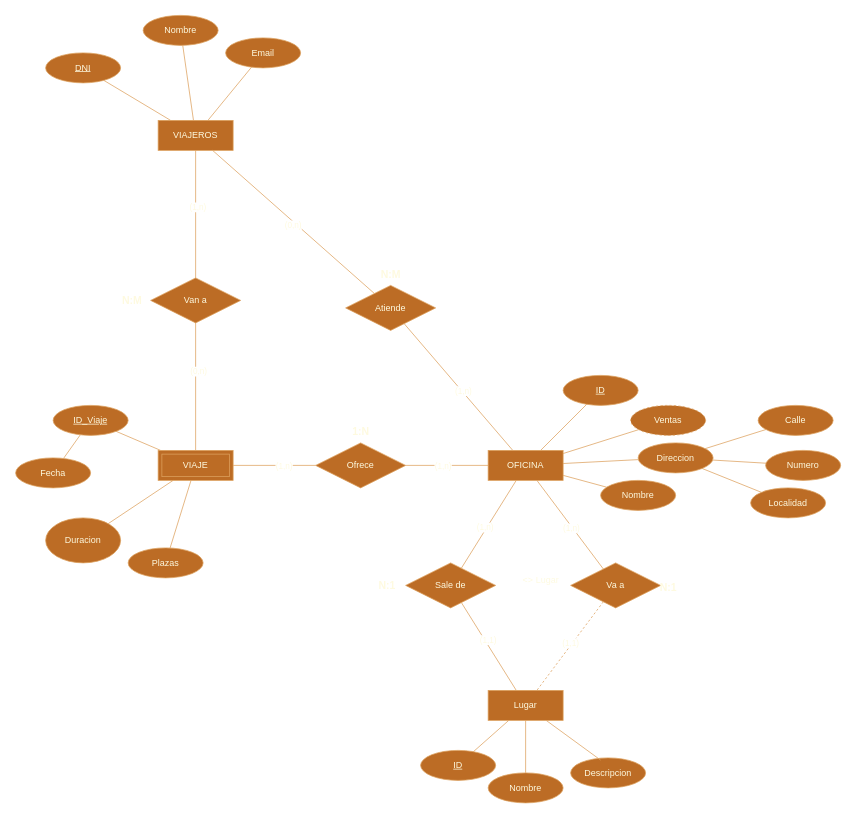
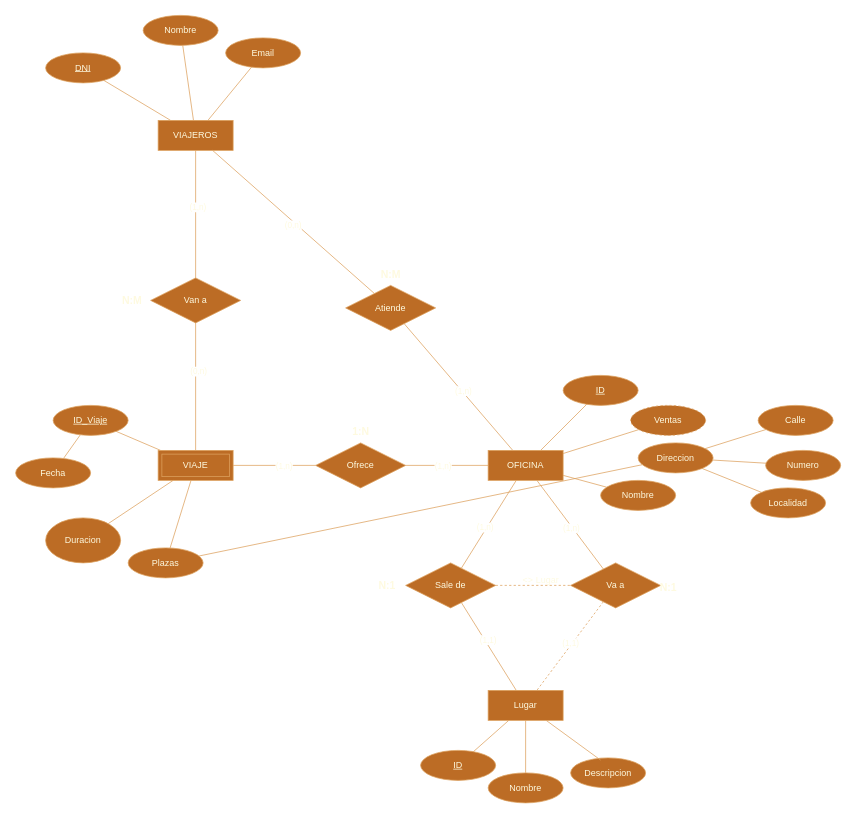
(601, 462) -> (420, 510)
none -> (532, 585)
